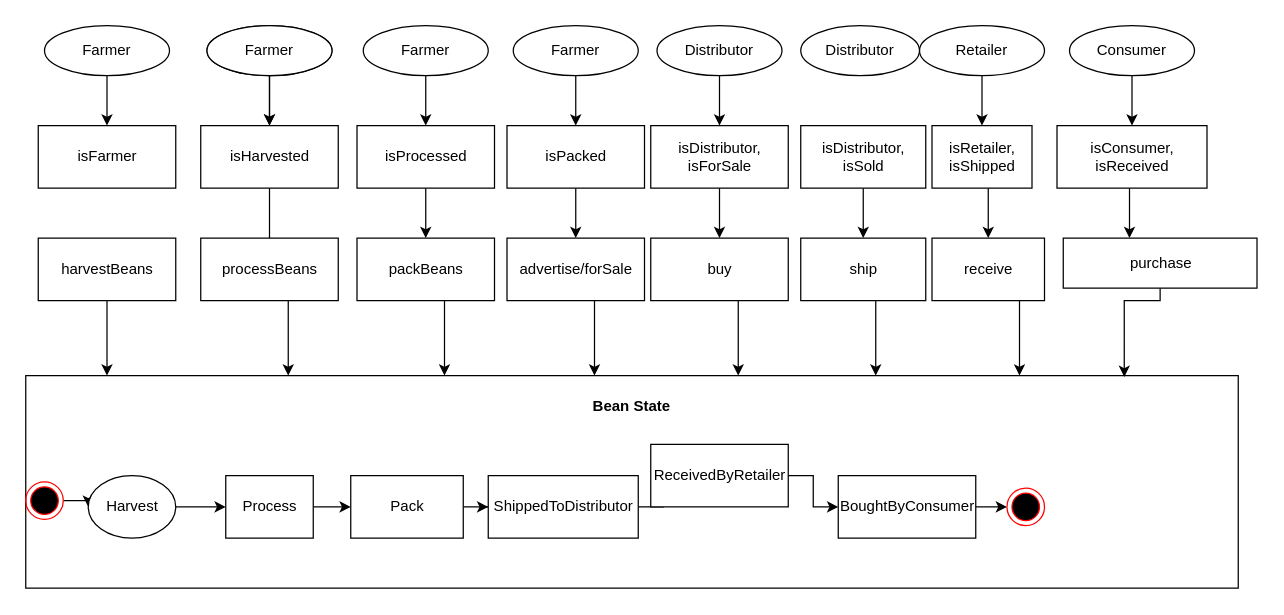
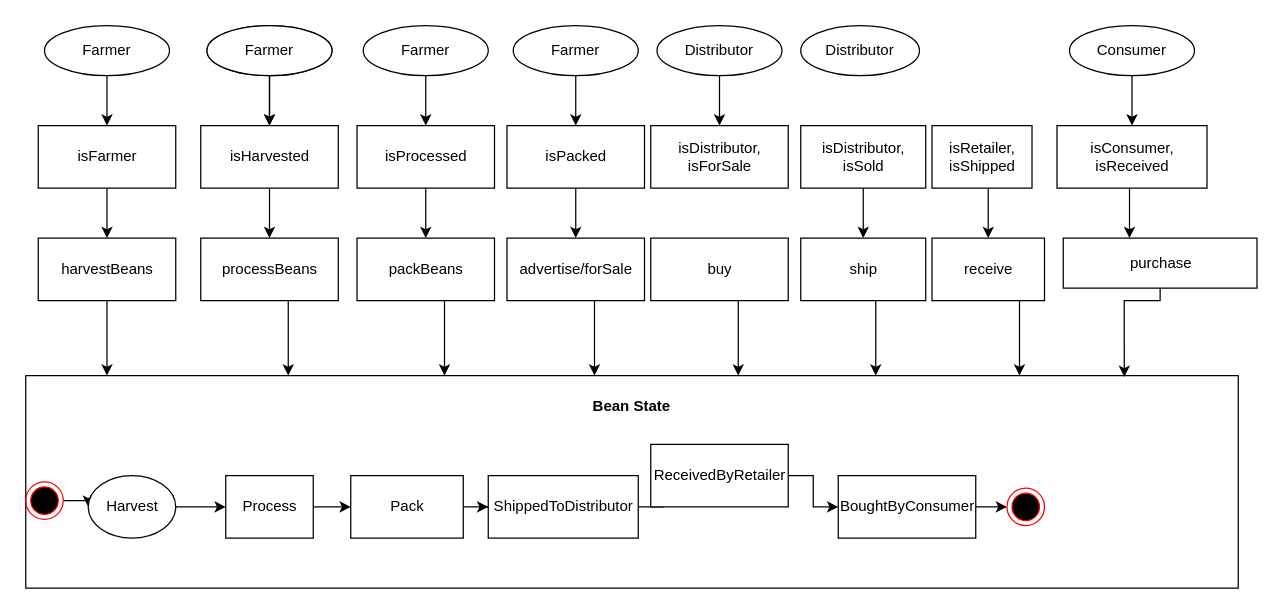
(982, 51) -> none
(982, 97) -> none
none -> (107, 209)
(719, 209) -> none
(269, 231) -> (269, 228)
